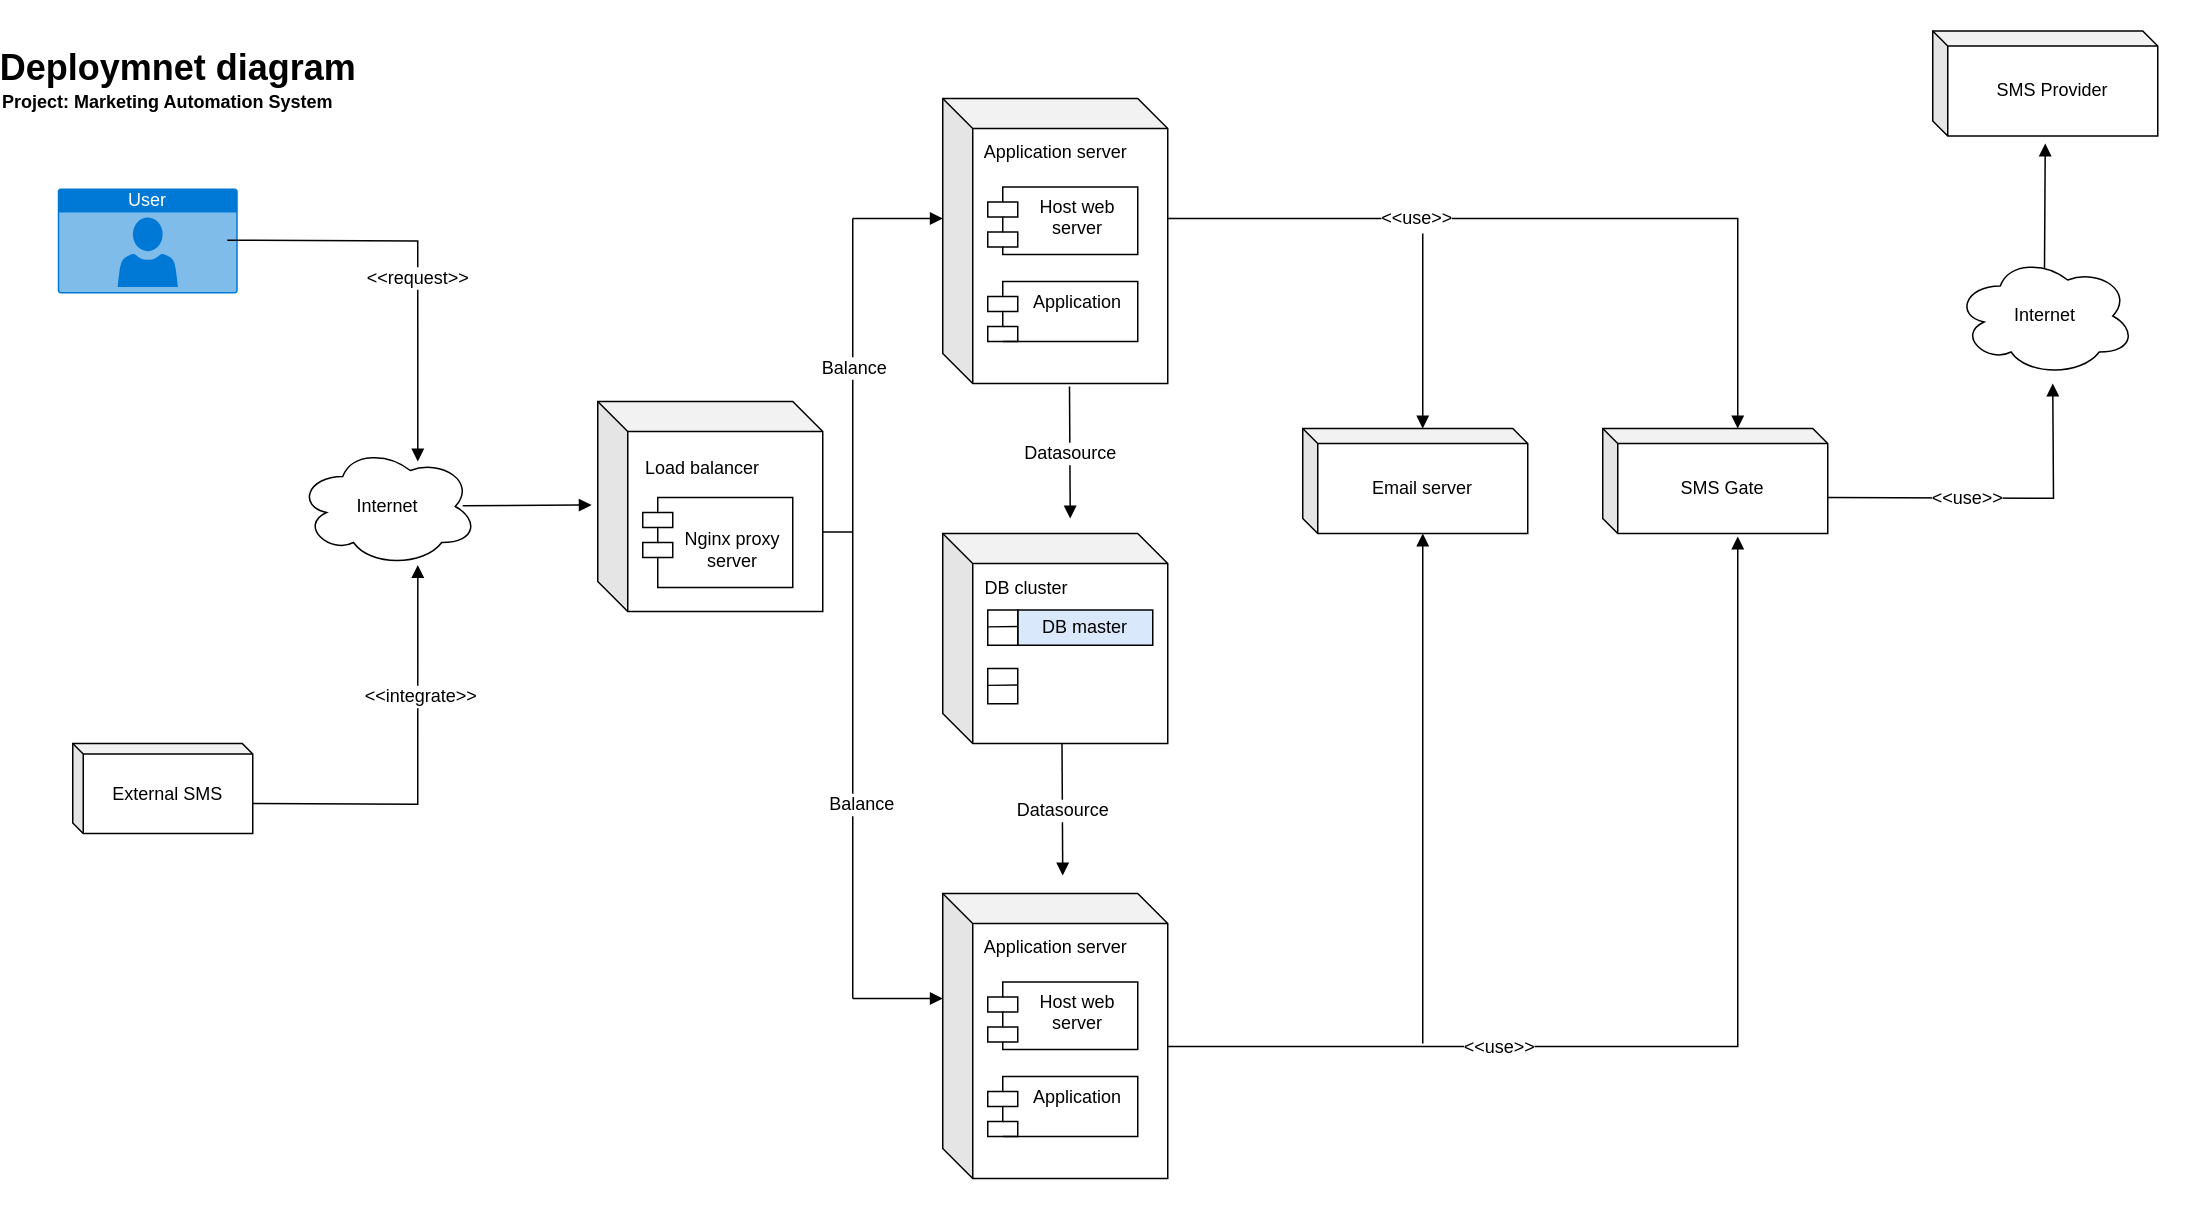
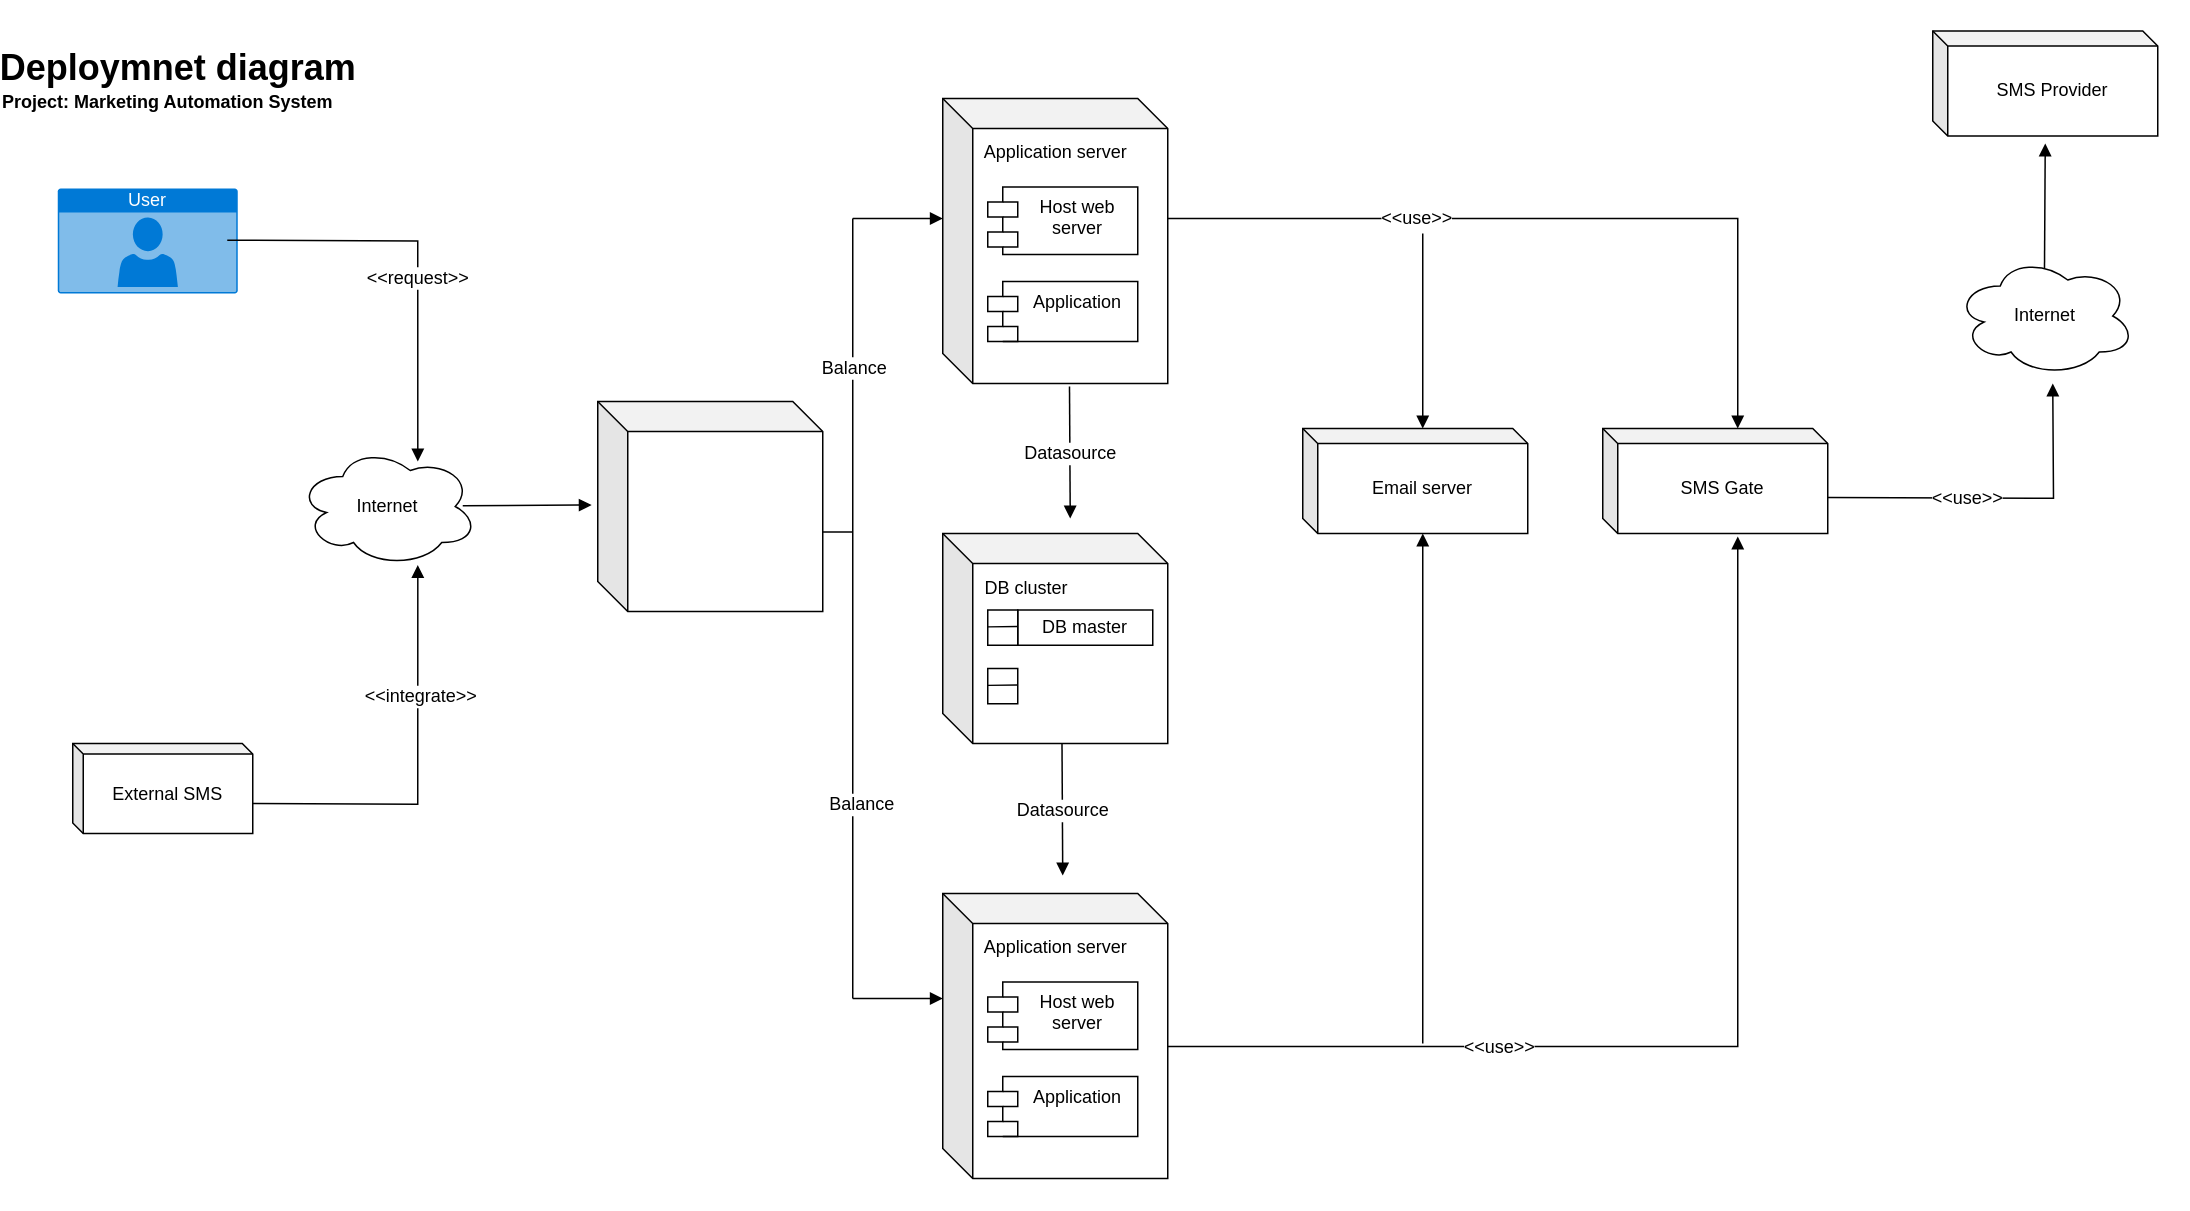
(703, 469) -> none
(718, 542) -> none
(1085, 627) -> (1085, 627)
